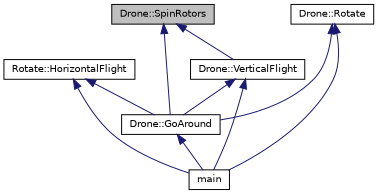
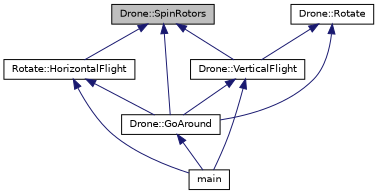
none -> (112, 44)
(305, 117) -> (286, 45)
